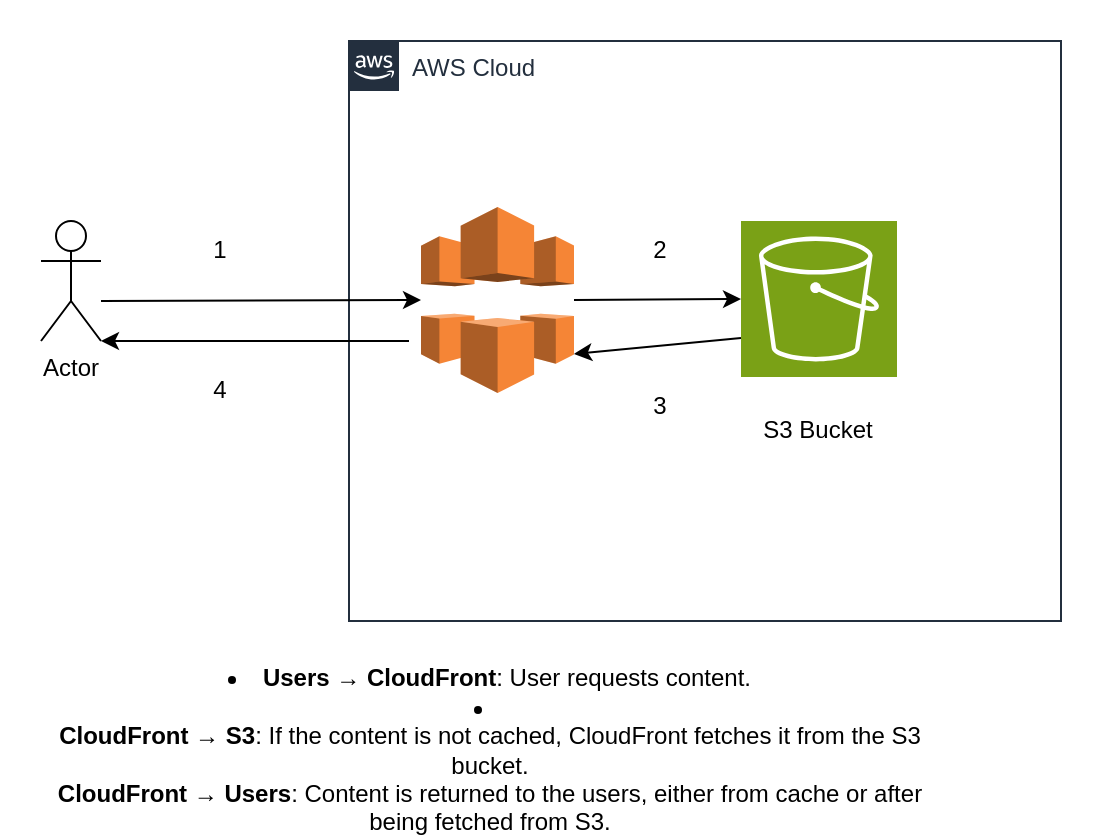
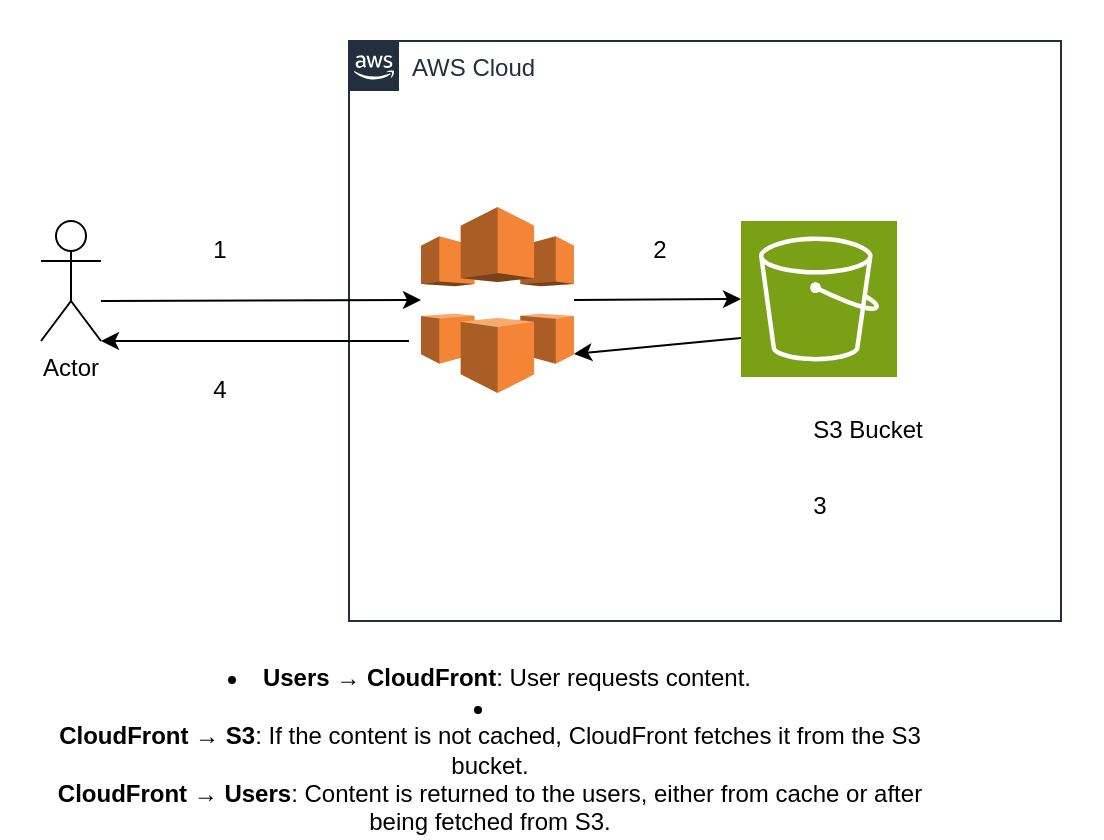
(661, 407) -> (821, 507)
(819, 431) -> (869, 431)
